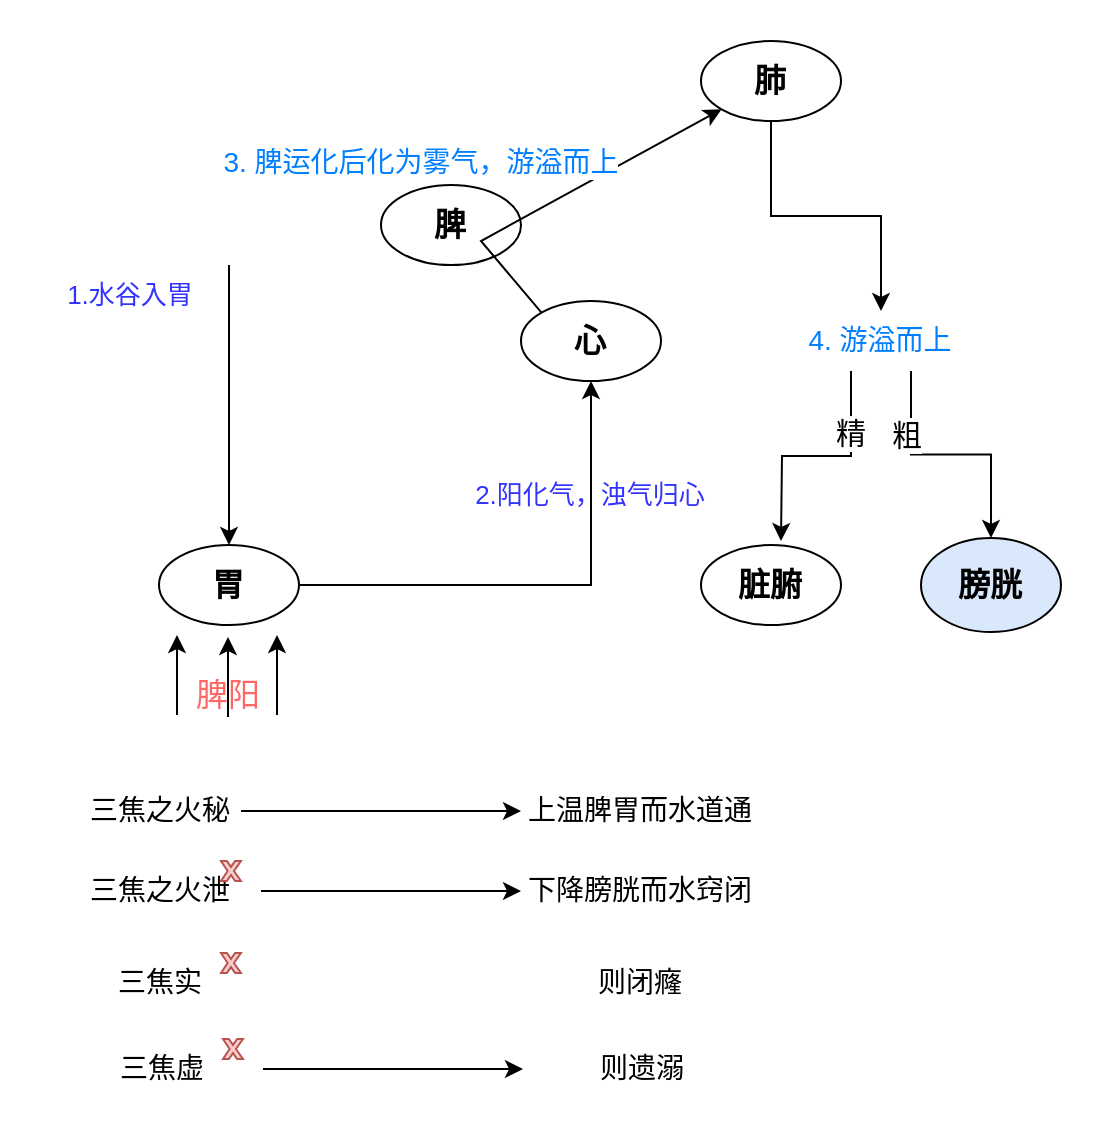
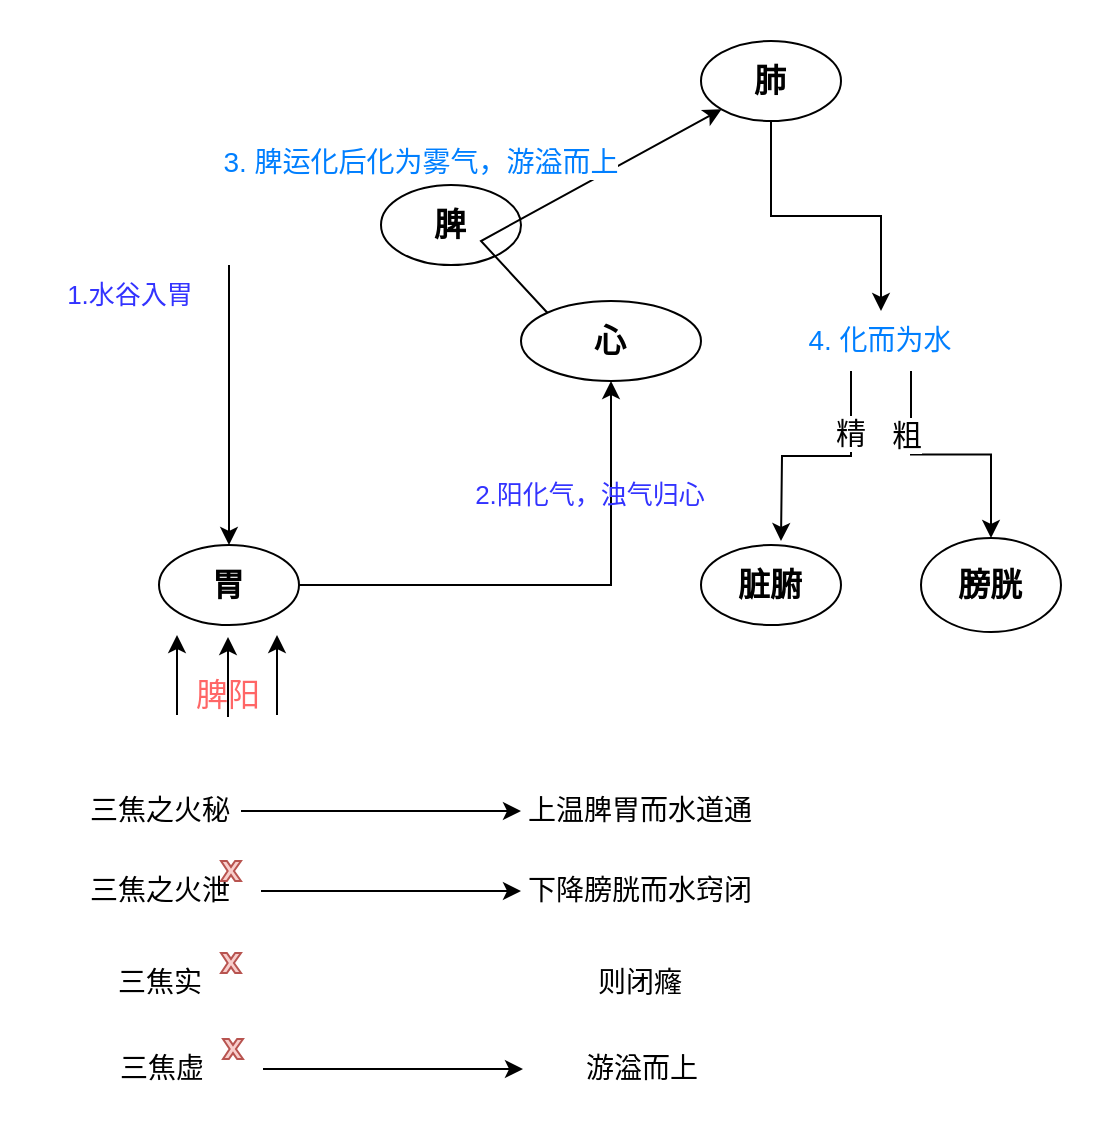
(591, 341) -> (611, 341)
(881, 341) -> (881, 341)
(991, 585) -> (991, 585)
(643, 1069) -> (643, 1069)
